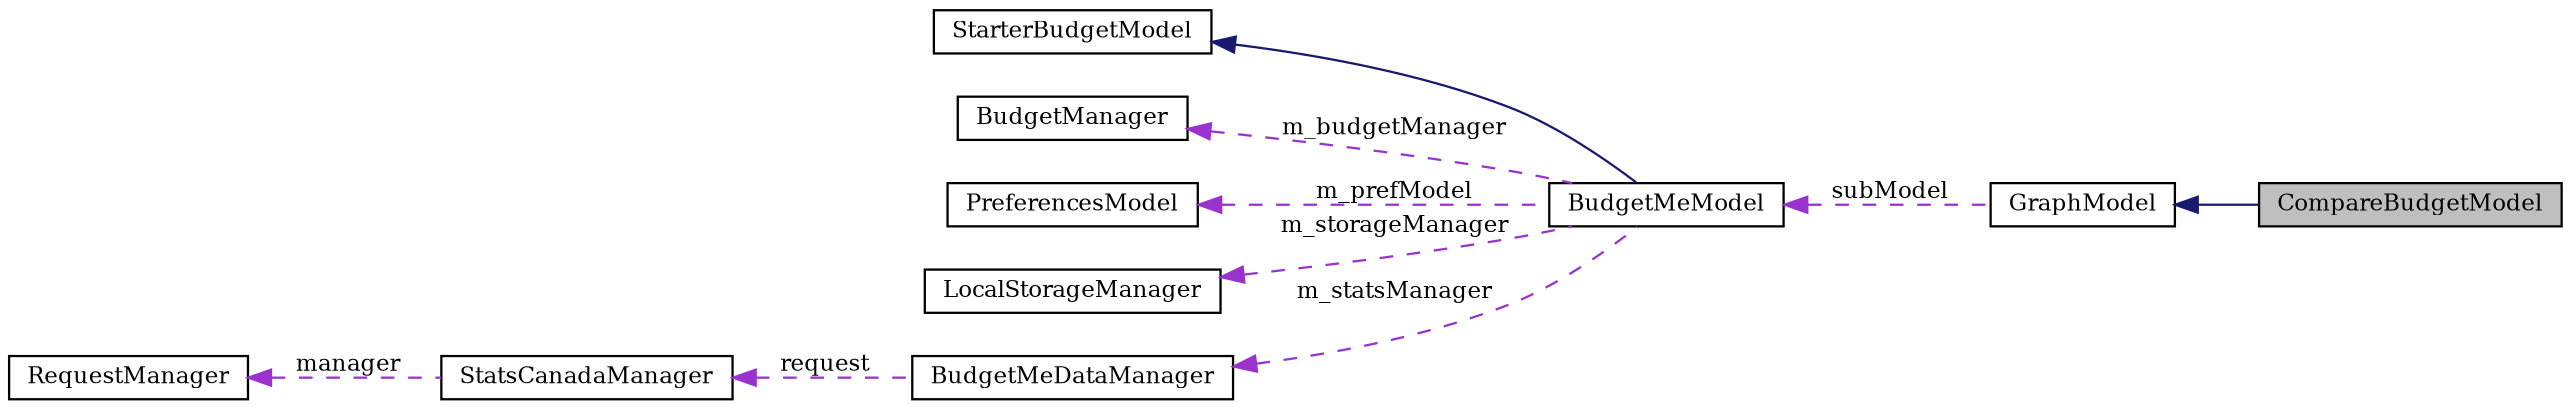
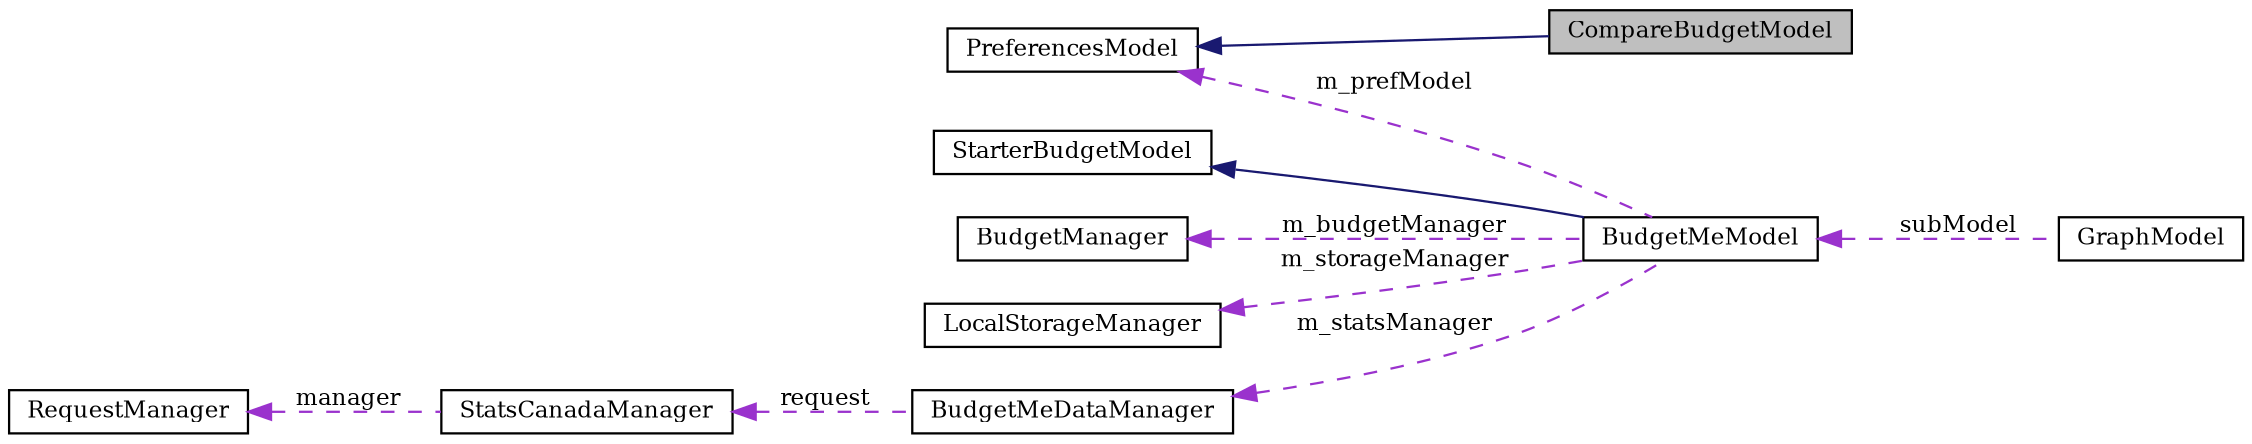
(2228, 205) -> (1385, 41)
